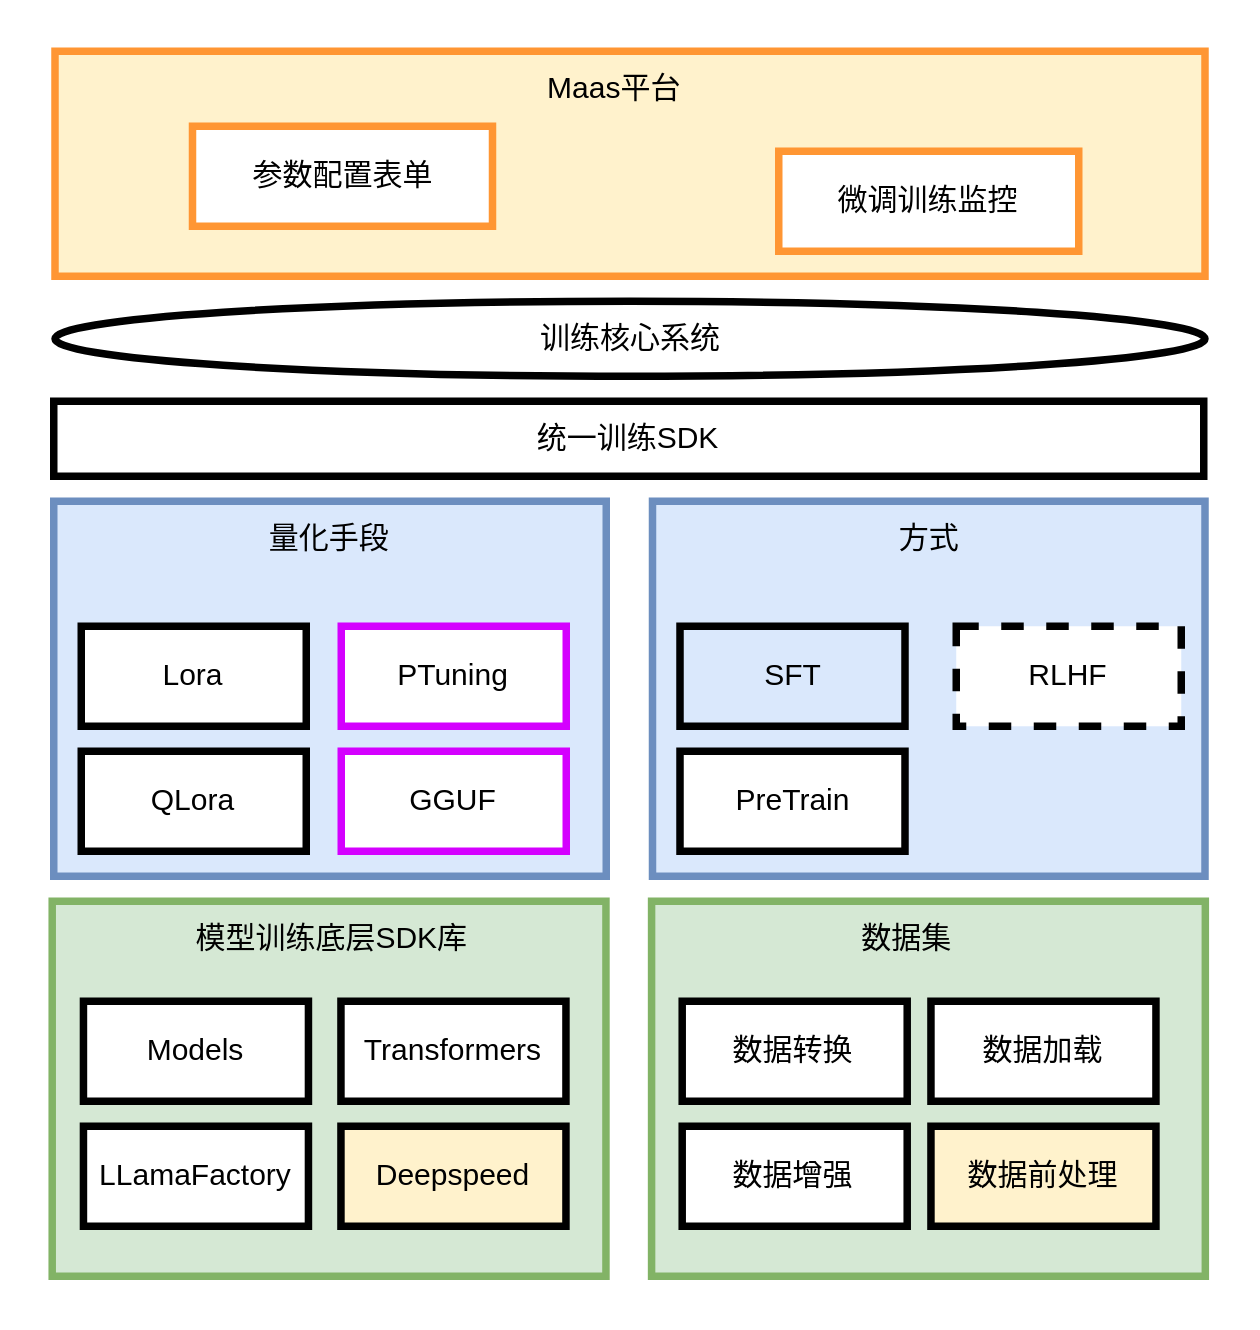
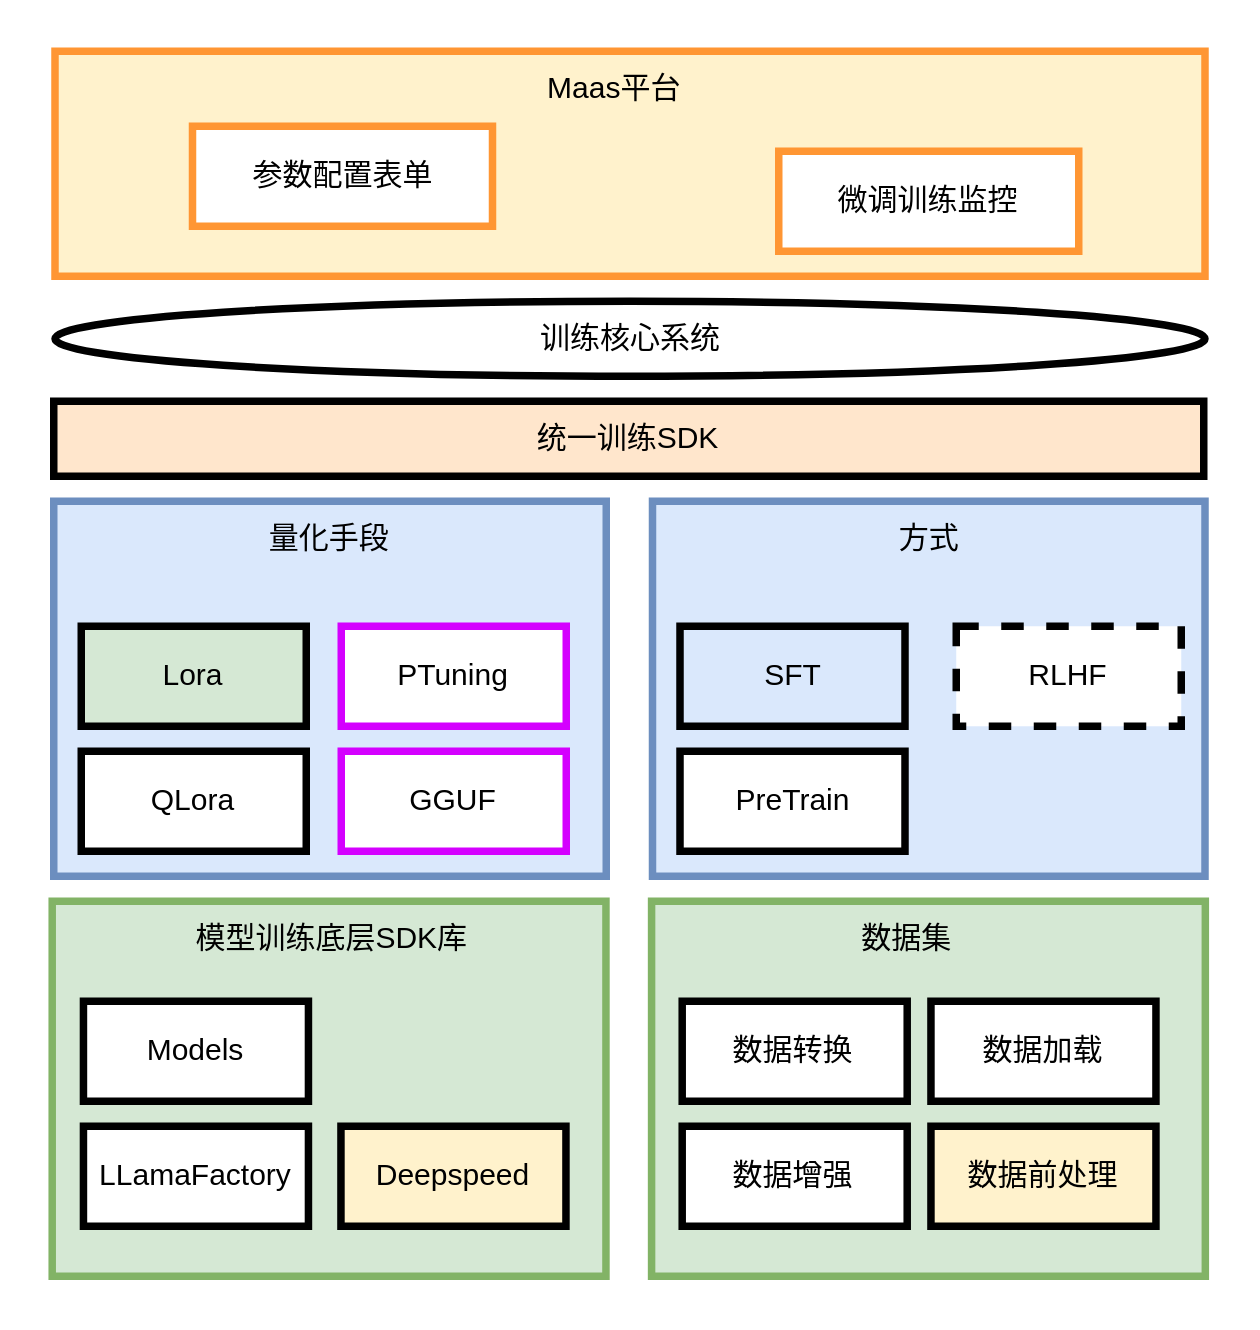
(629, 439) -> (629, 439)
(194, 676) -> (194, 676)
(453, 1051) -> none
